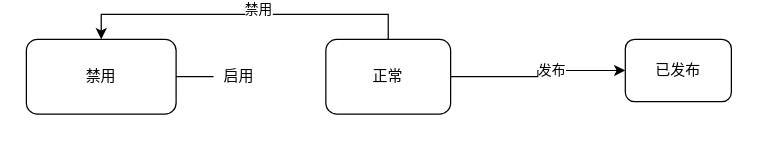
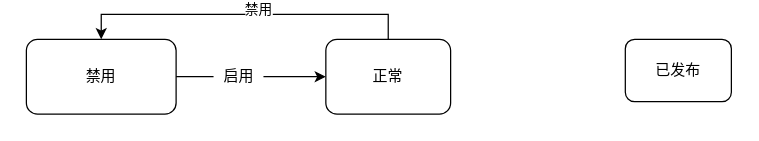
none -> (290, 77)
(537, 77) -> none
